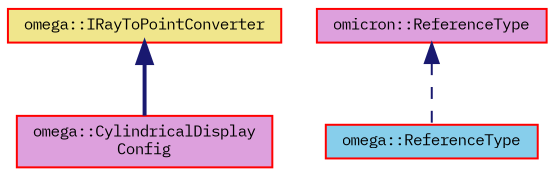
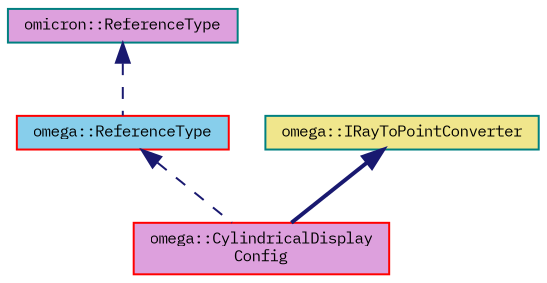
(145, 26) -> (402, 133)
(432, 26) -> (123, 26)
none -> (195, 193)
